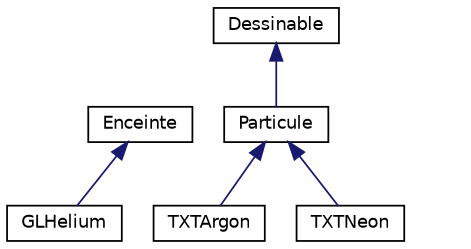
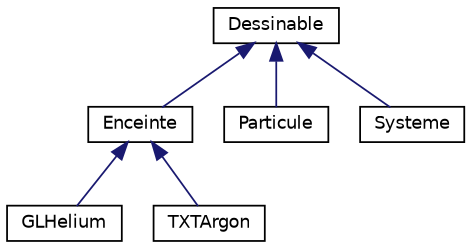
none -> (201, 80)
none -> (412, 124)
(238, 181) -> (180, 181)
(350, 223) -> none
